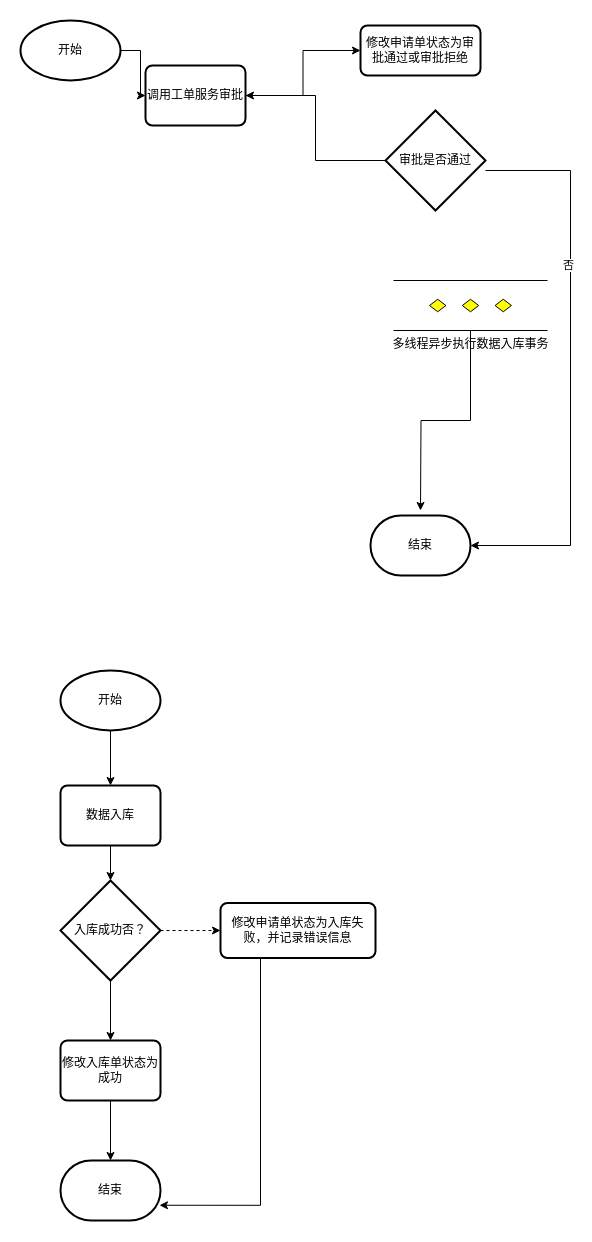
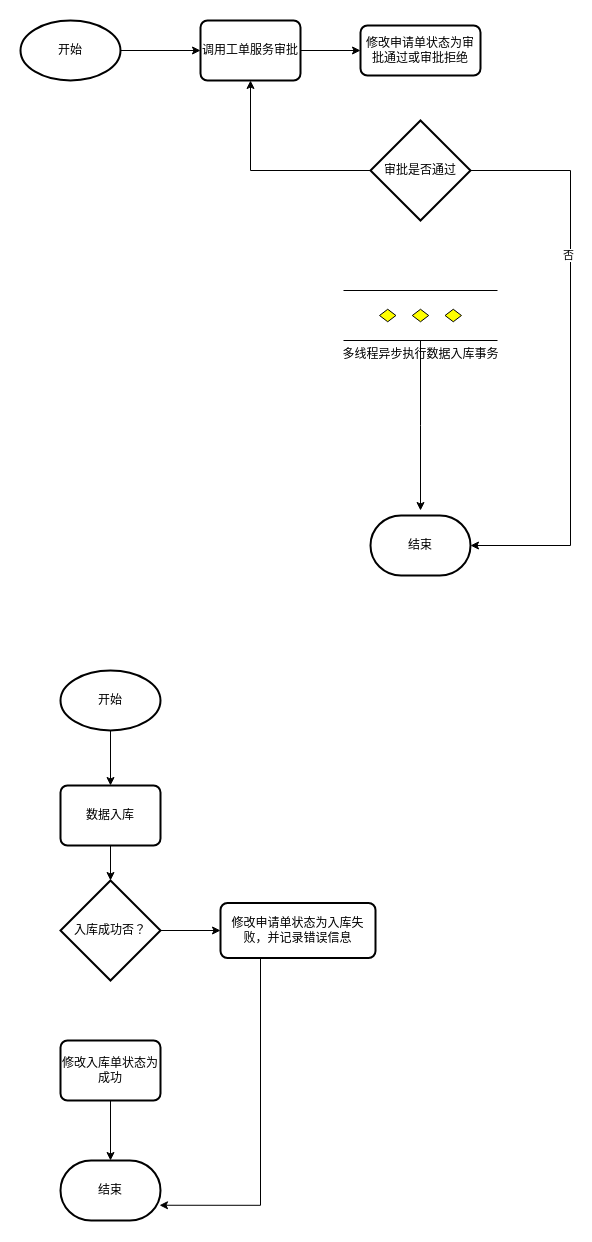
(196, 96) -> (251, 51)
(436, 161) -> (421, 171)
(471, 306) -> (421, 316)
(188, 931) -> (188, 931)
(111, 1007) -> none
